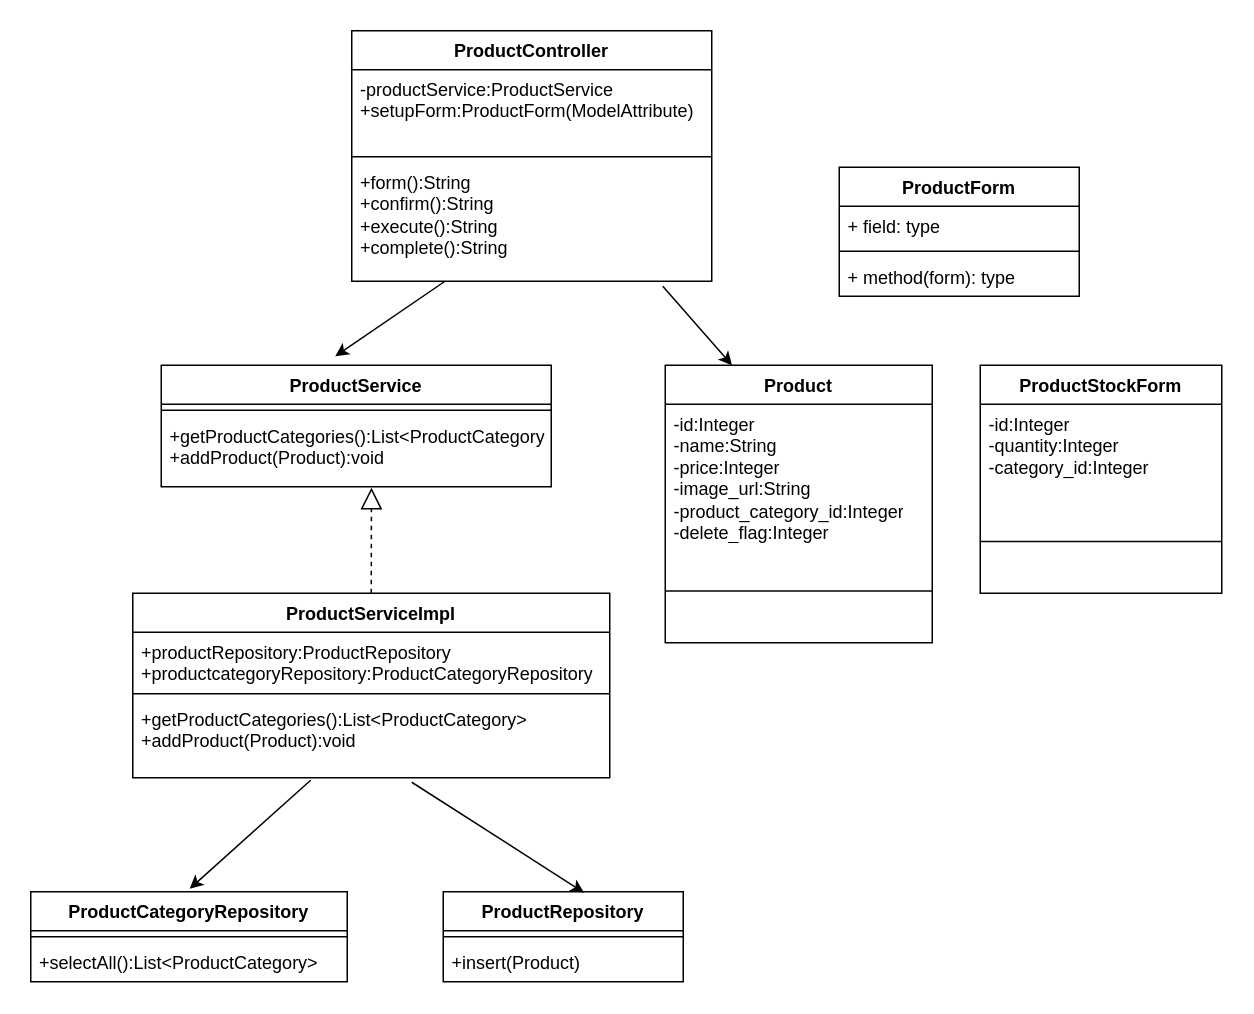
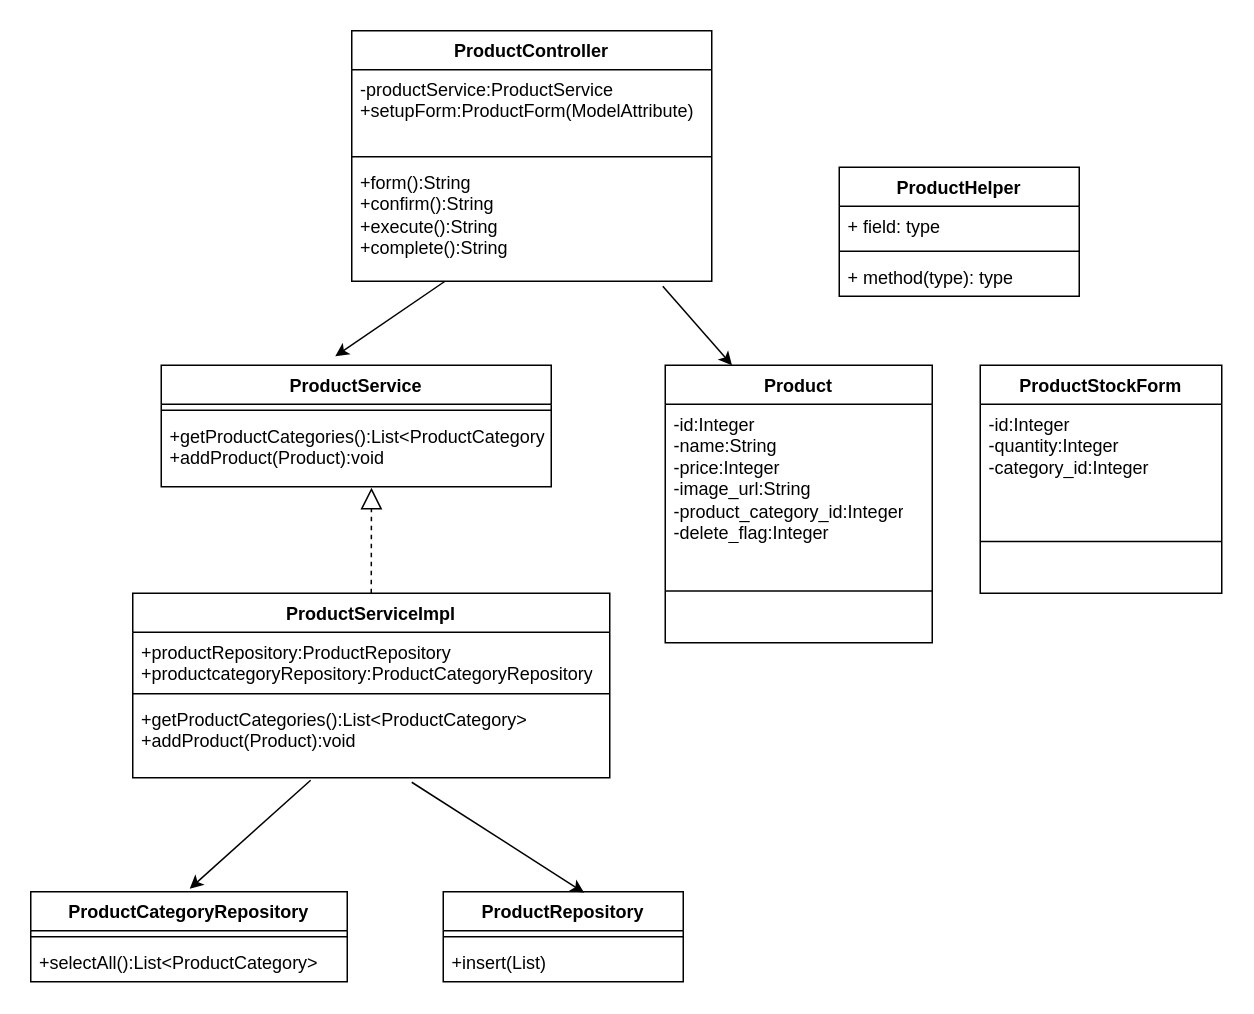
(959, 189) -> (959, 189)
(942, 279) -> (942, 279)
(531, 964) -> (513, 964)
